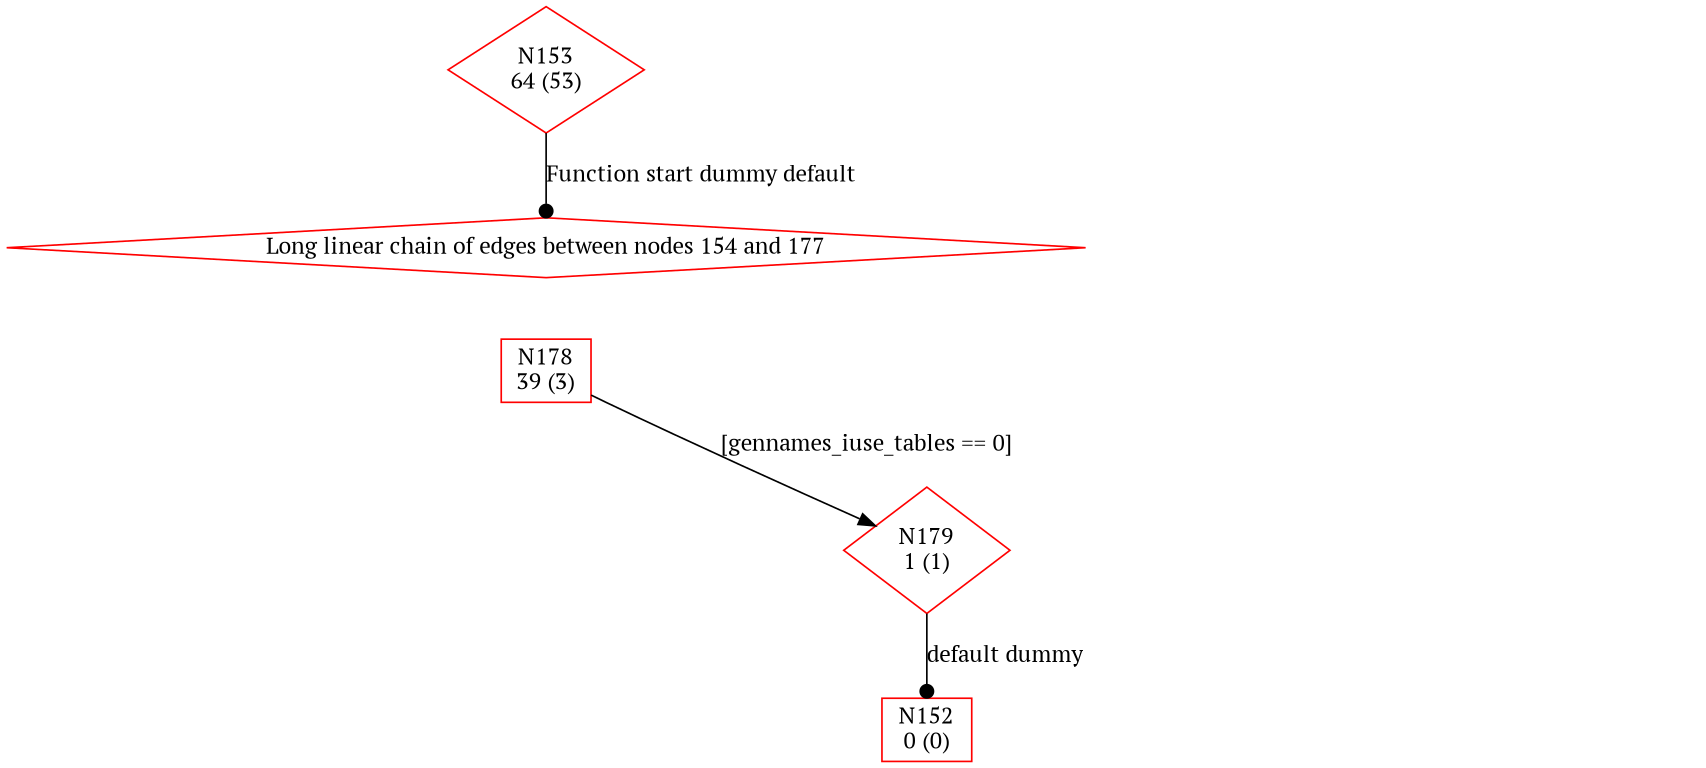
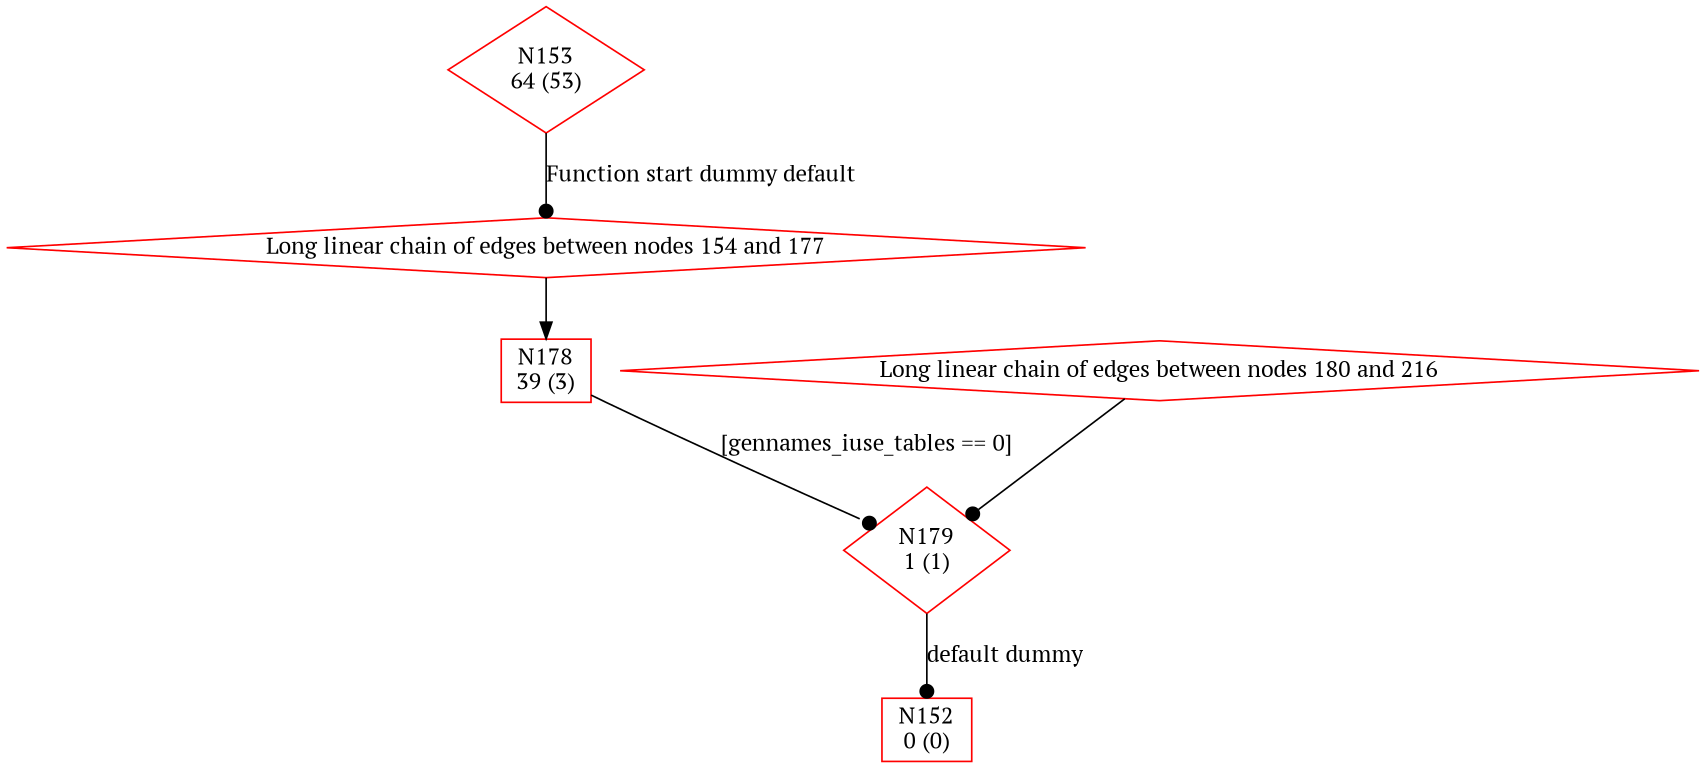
none -> (546, 300)
none -> (1160, 371)
(725, 458) -> (725, 458)
